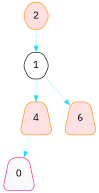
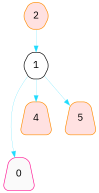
(80, 118) -> (80, 118)
(29, 143) -> (12, 112)
